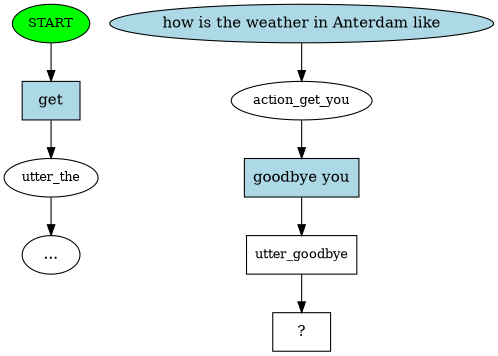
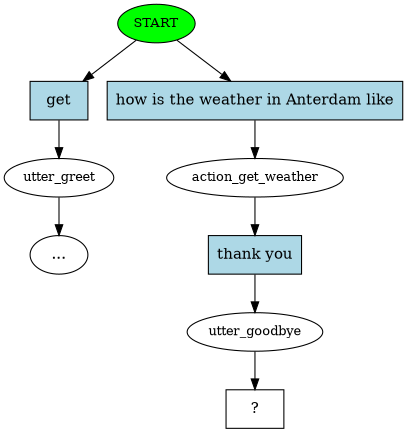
(302, 24) -> (255, 101)
none -> (199, 57)
(302, 101) -> (255, 178)
(51, 178) -> (59, 178)
(302, 178) -> (255, 255)
(302, 255) -> (255, 332)
